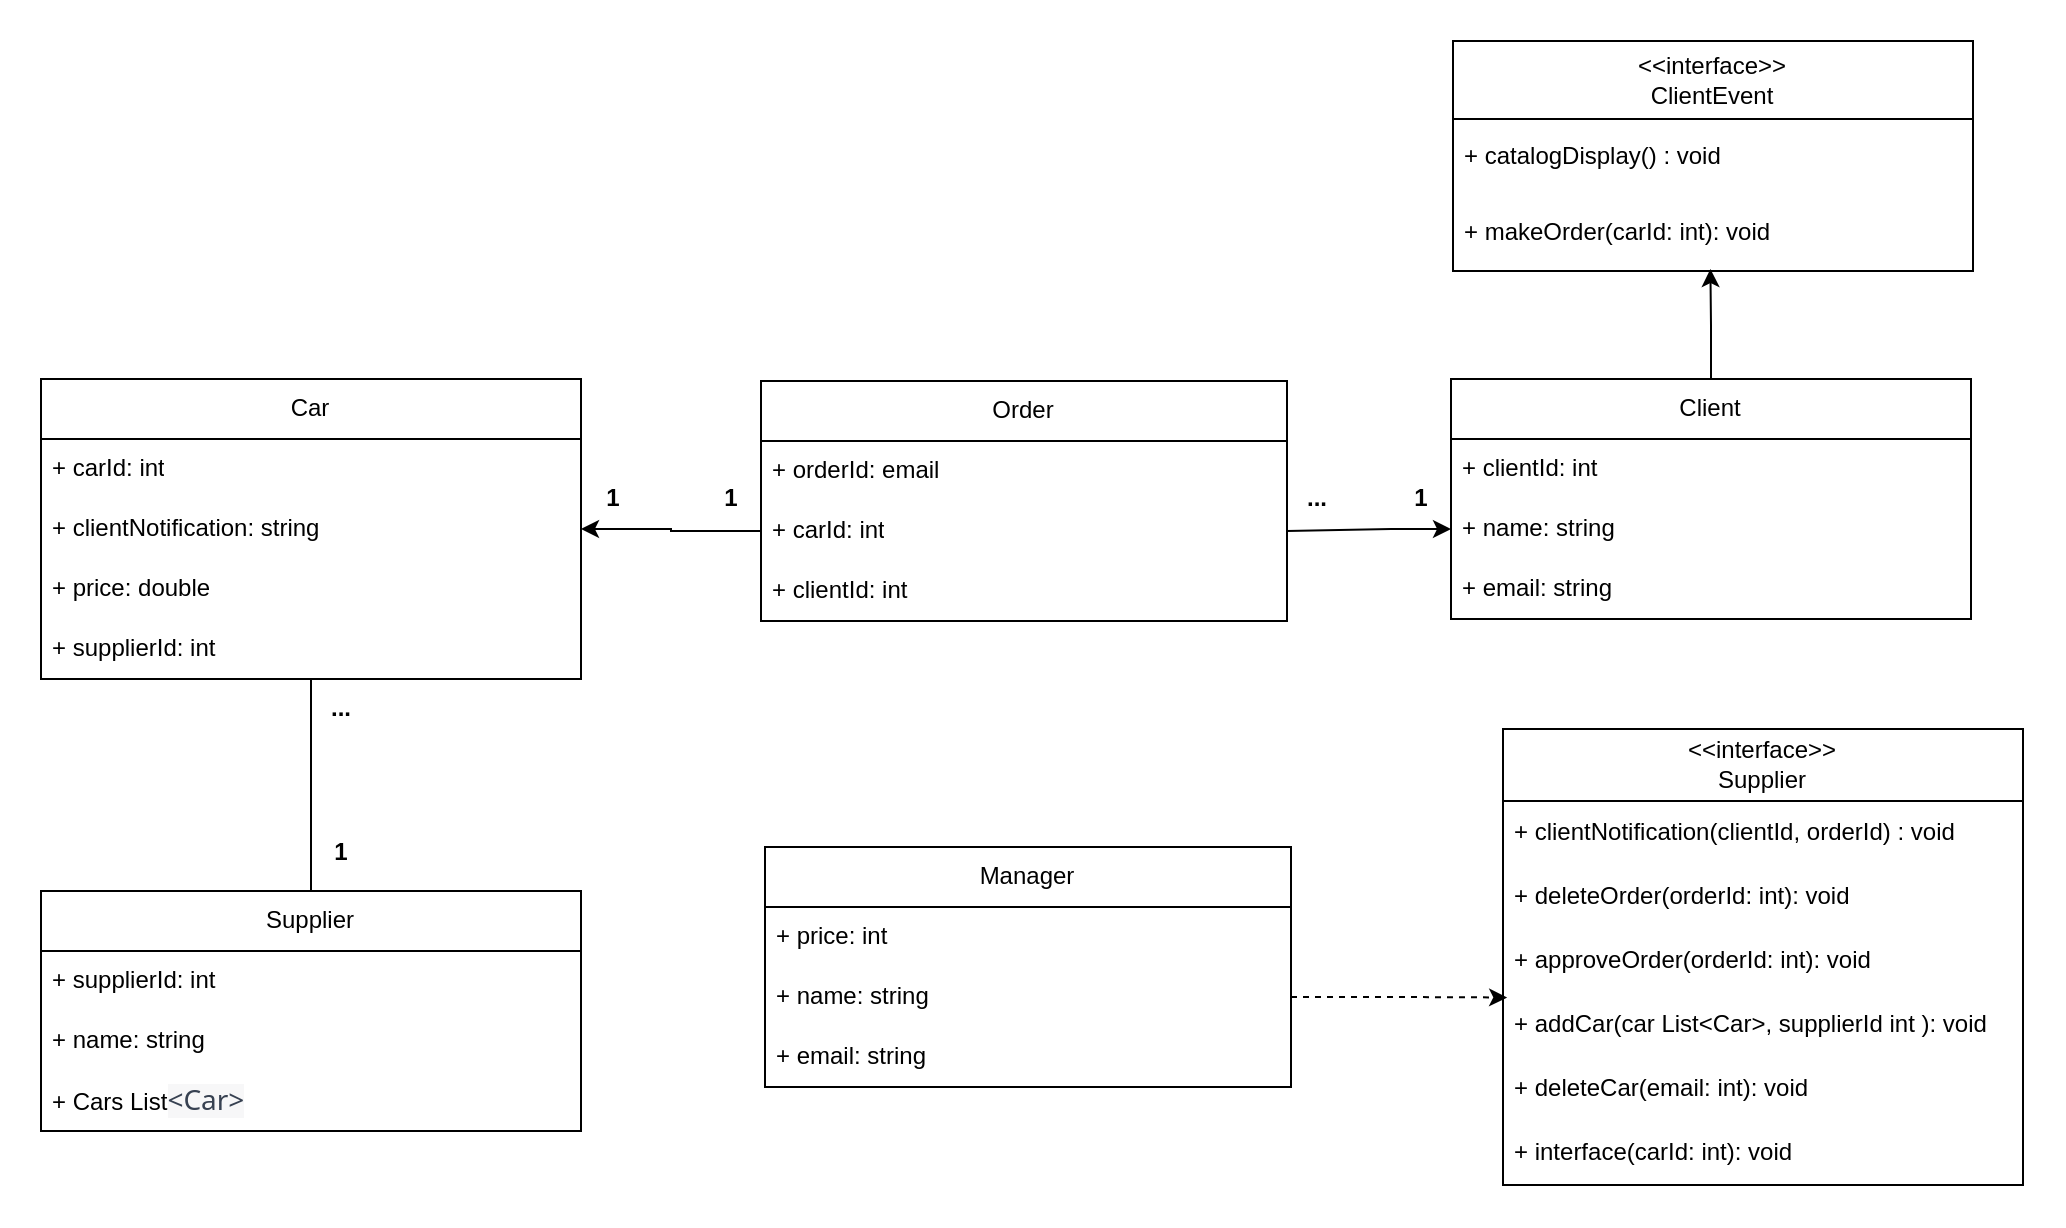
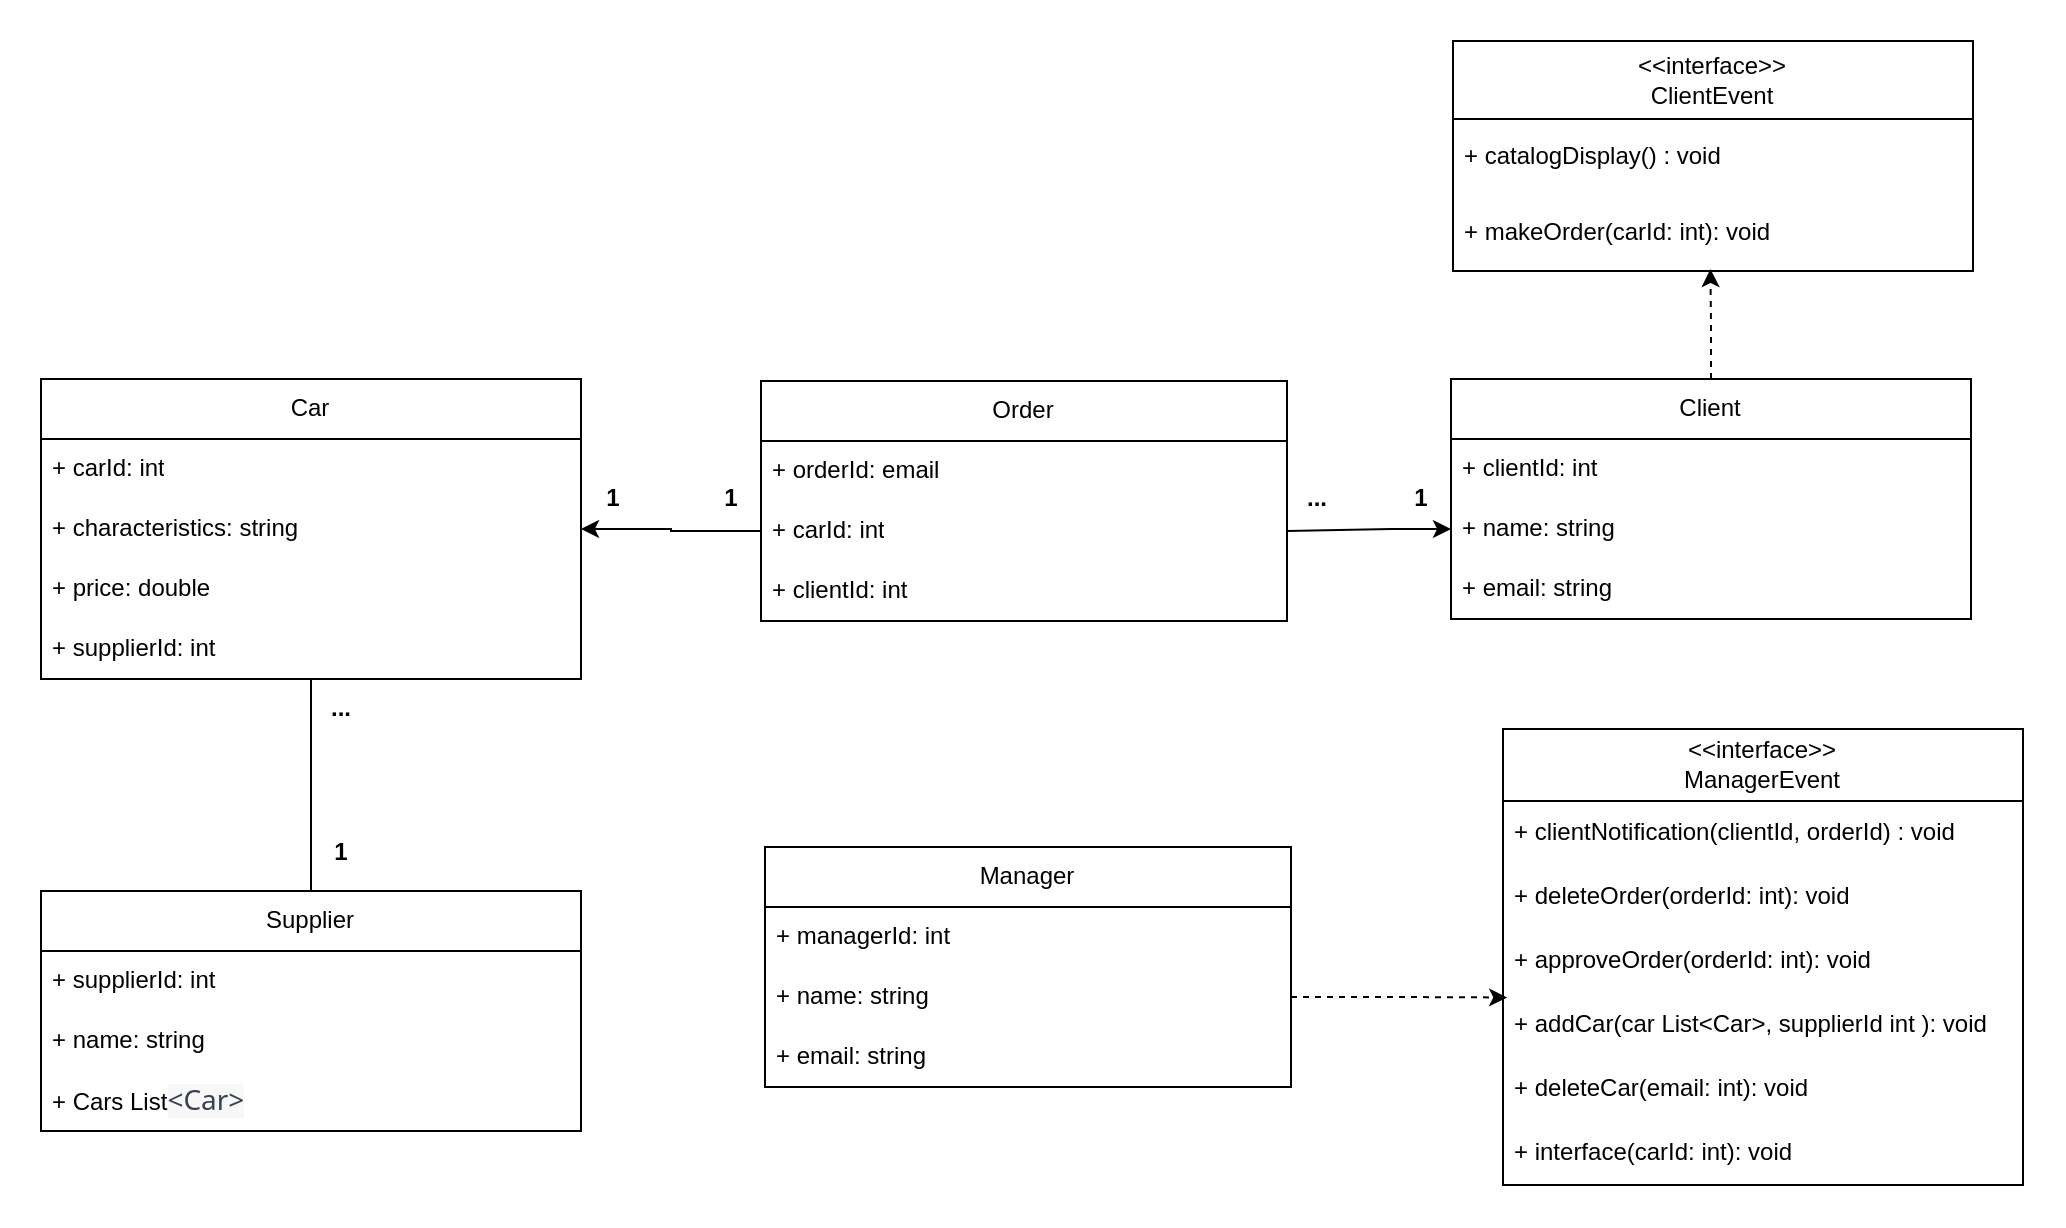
(1711, 329) -> (1711, 329)
(216, 529) -> (205, 529)
(1763, 765) -> (1763, 765)
(842, 937) -> (872, 937)
